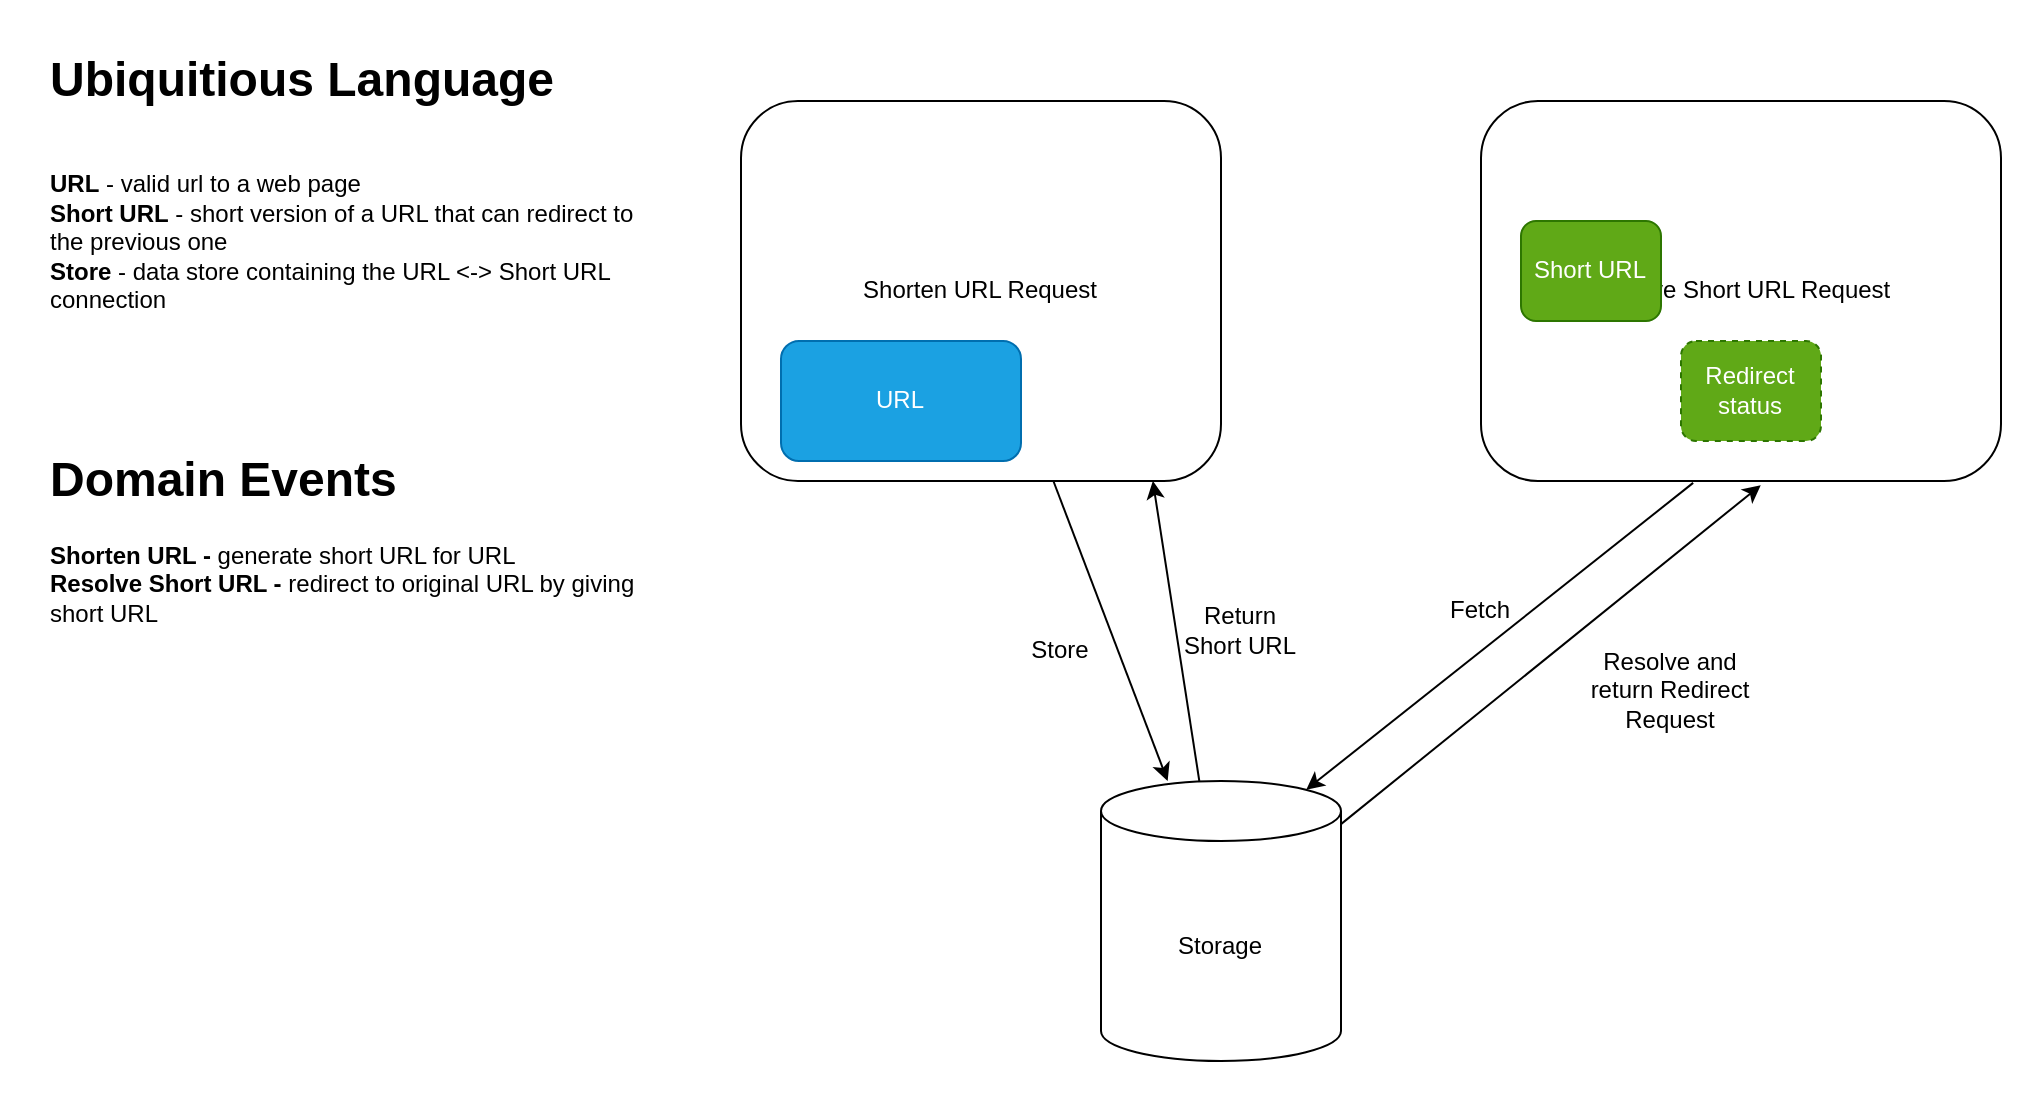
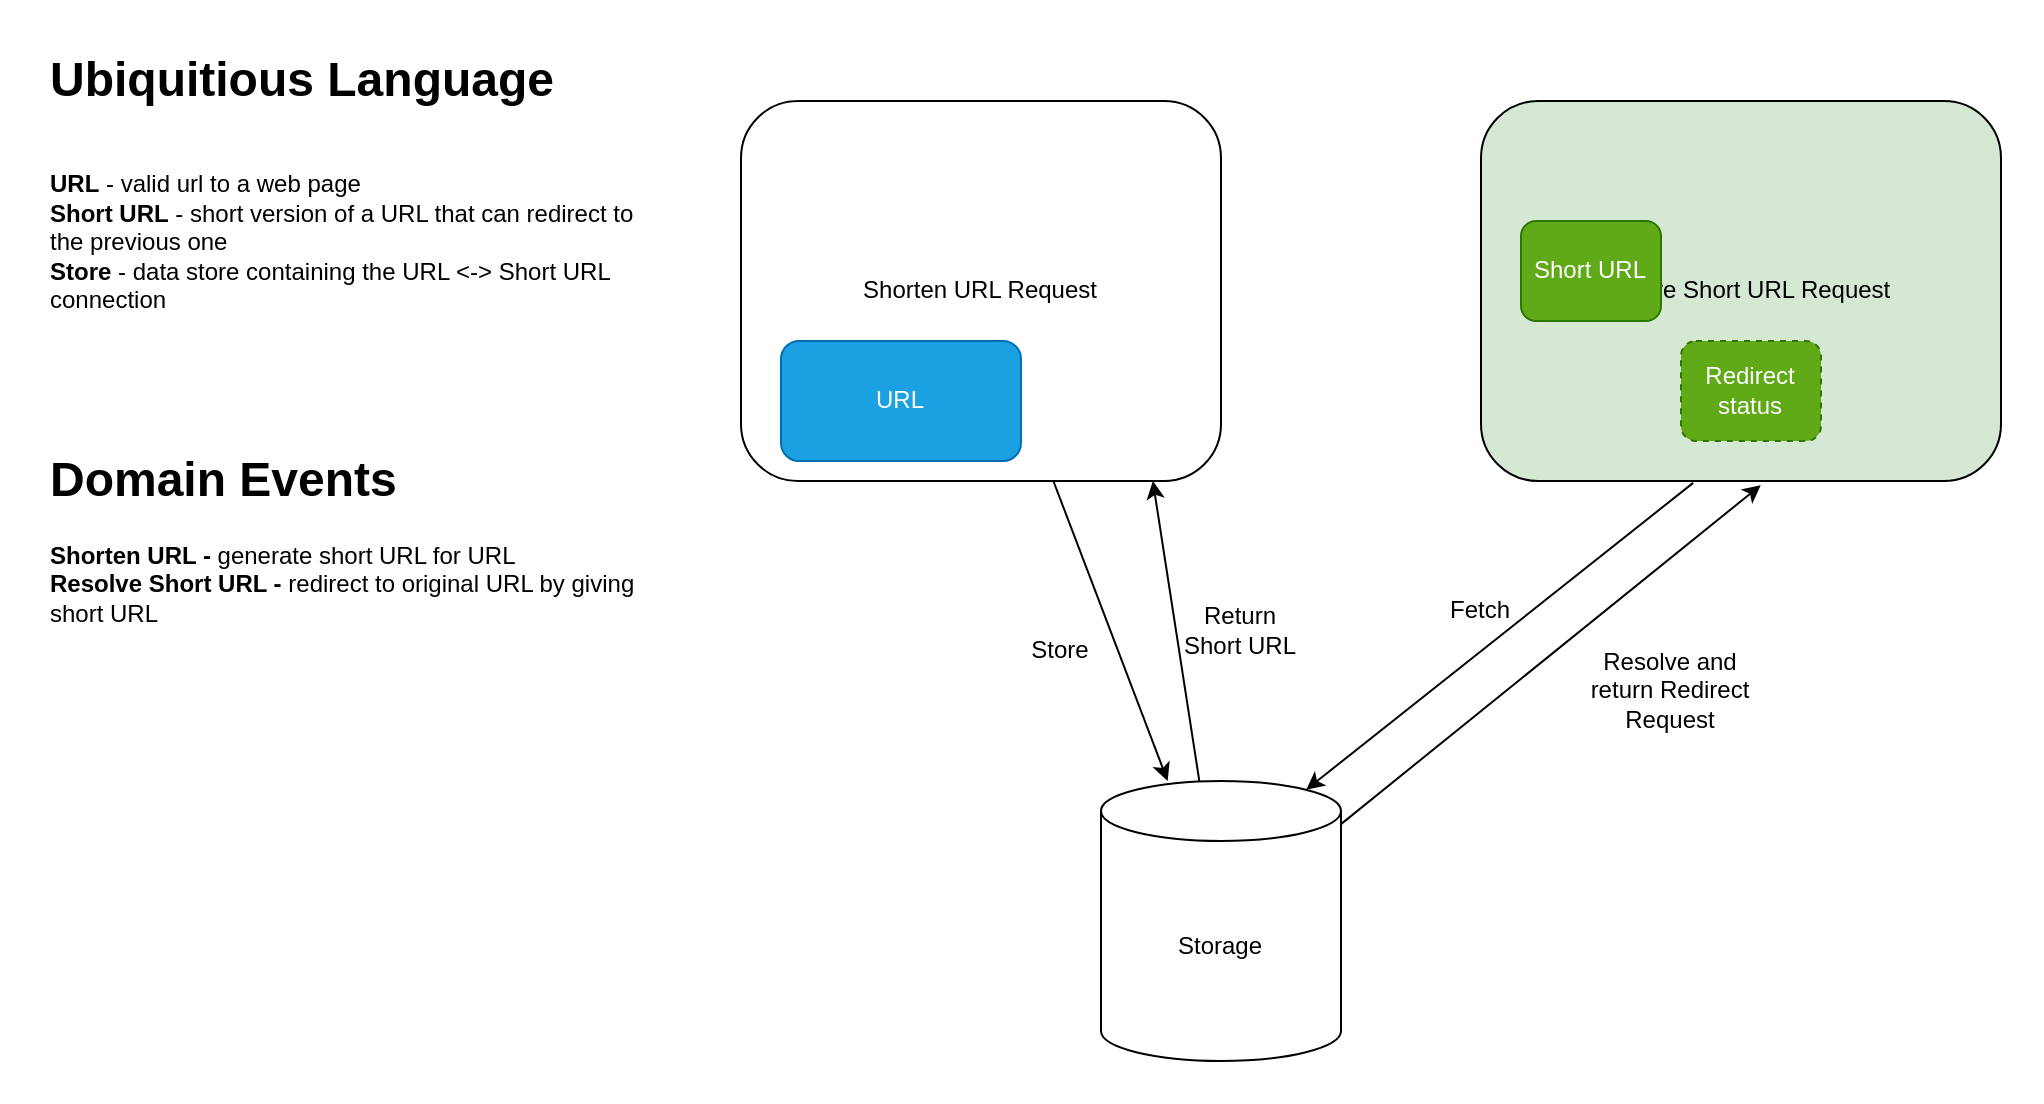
(1741, 291) -> (1741, 291)
